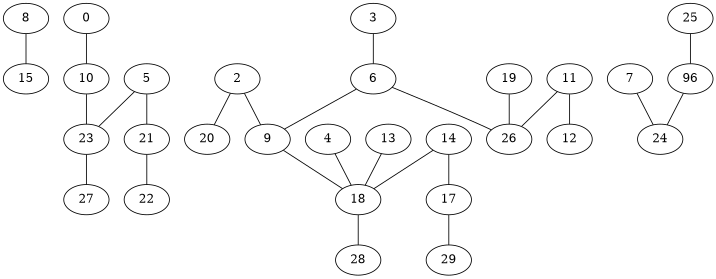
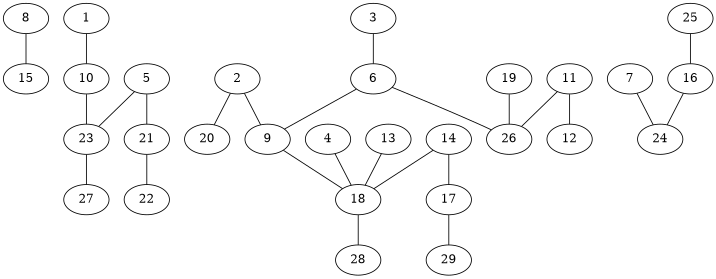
(86, 18) -> (86, 18)
(690, 79) -> (690, 79)
